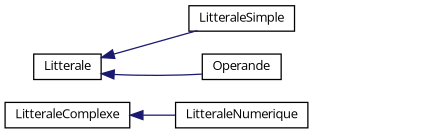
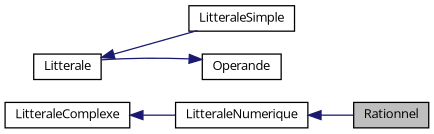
(158, 75) -> (145, 58)
none -> (391, 115)
